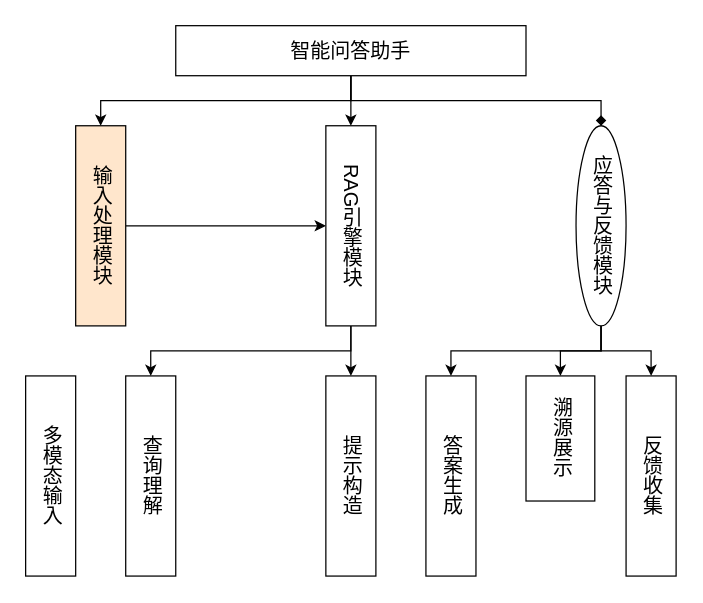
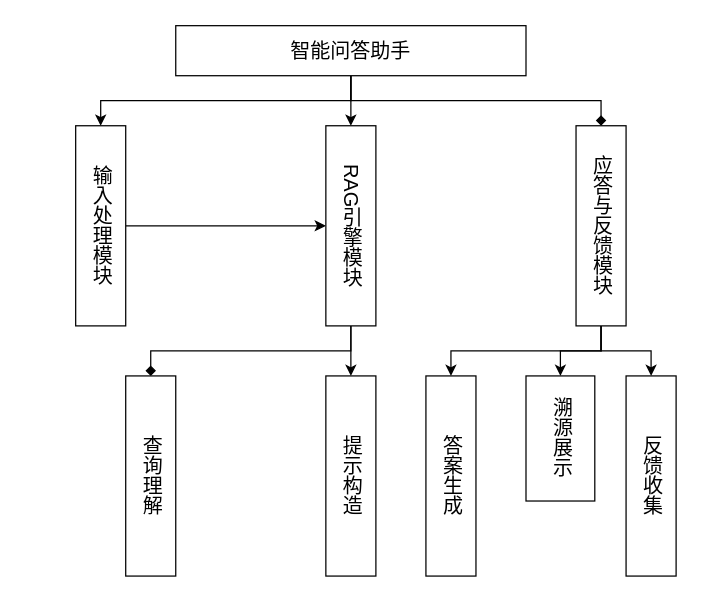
(101, 226) -> (101, 226)
(601, 226) -> (601, 226)
(151, 366) -> (151, 365)
(51, 476) -> none
